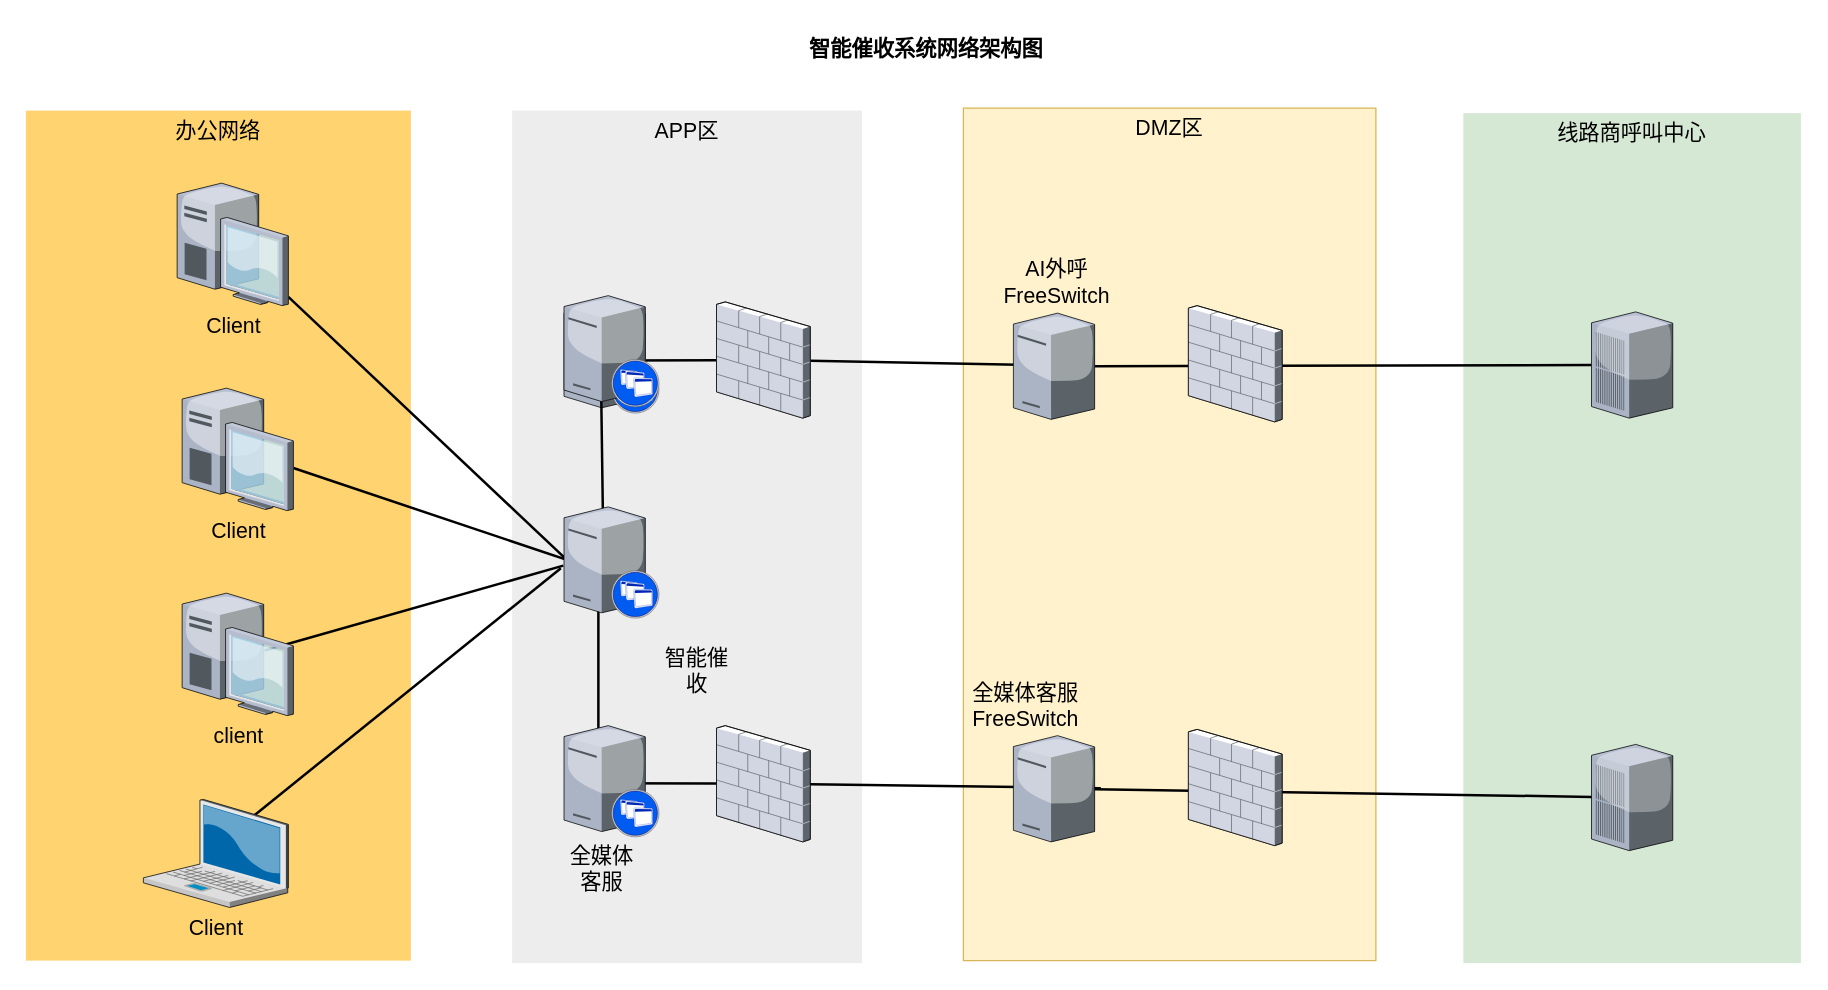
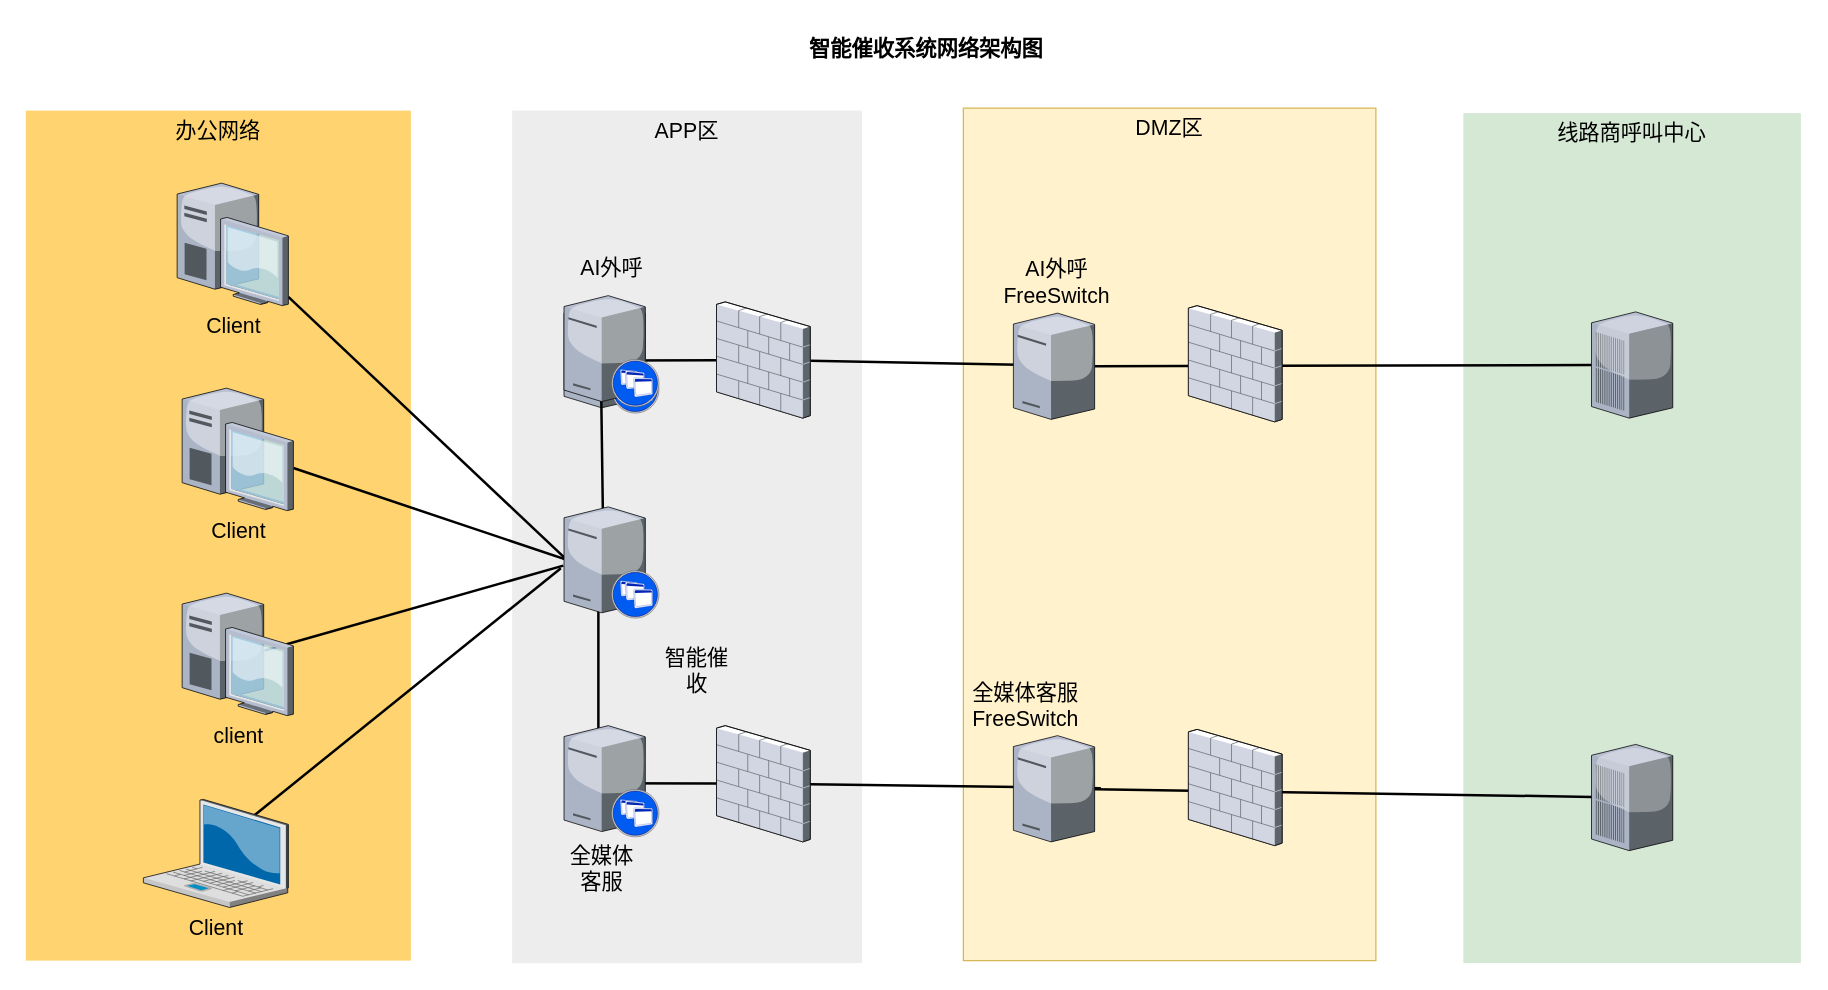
none -> (611, 269)
